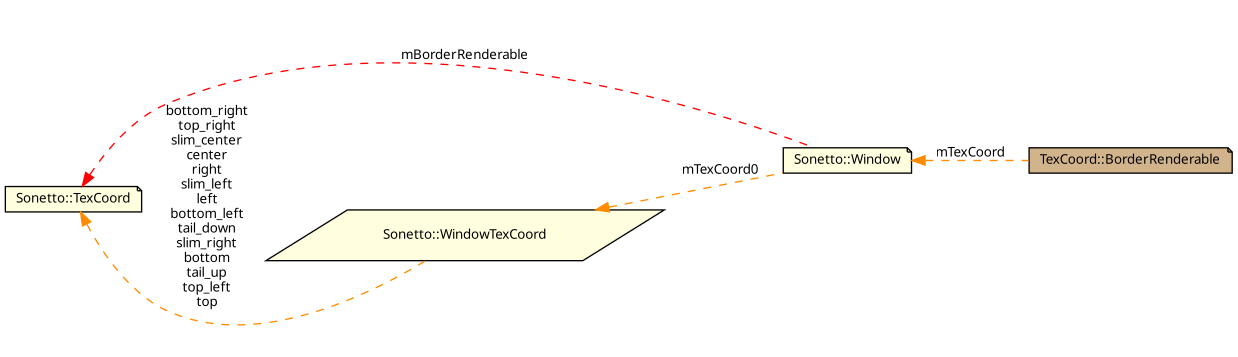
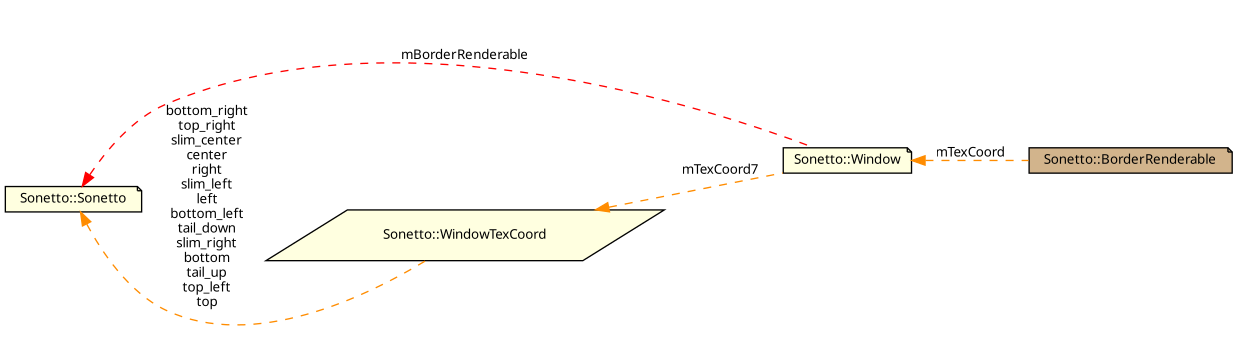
(1131, 160) -> (1131, 160)
(720, 170) -> (720, 170)
(73, 199) -> (73, 199)
